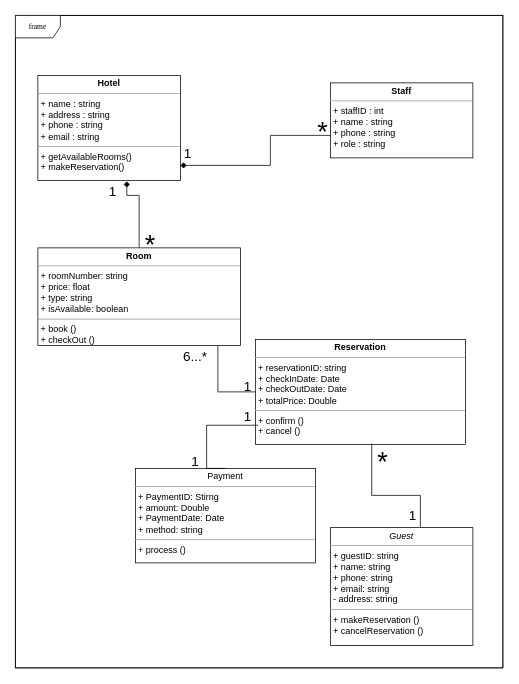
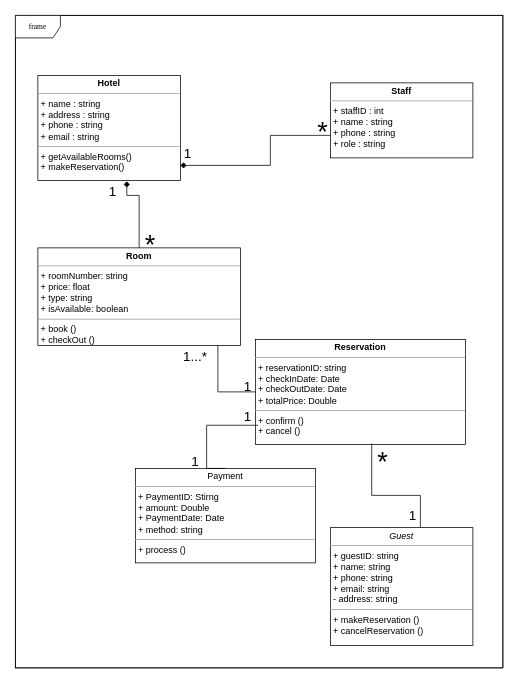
(195, 357) -> (195, 357)
